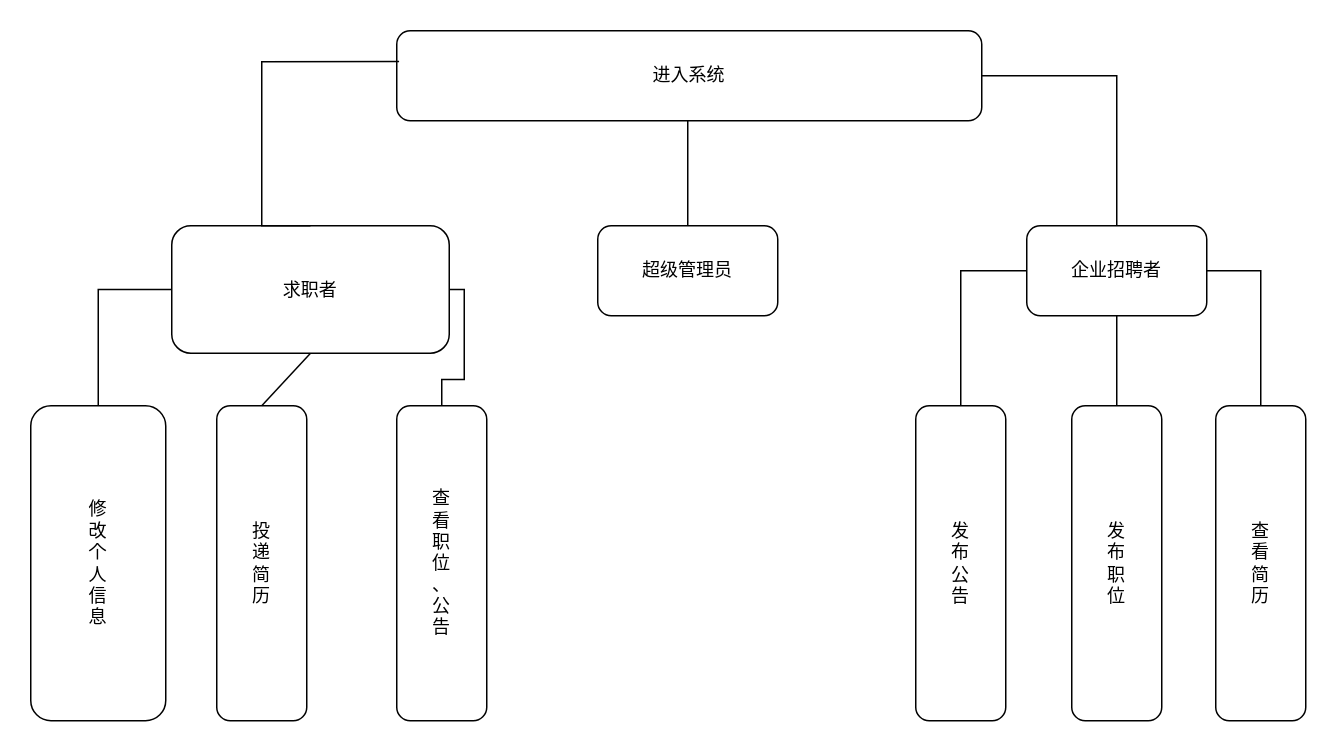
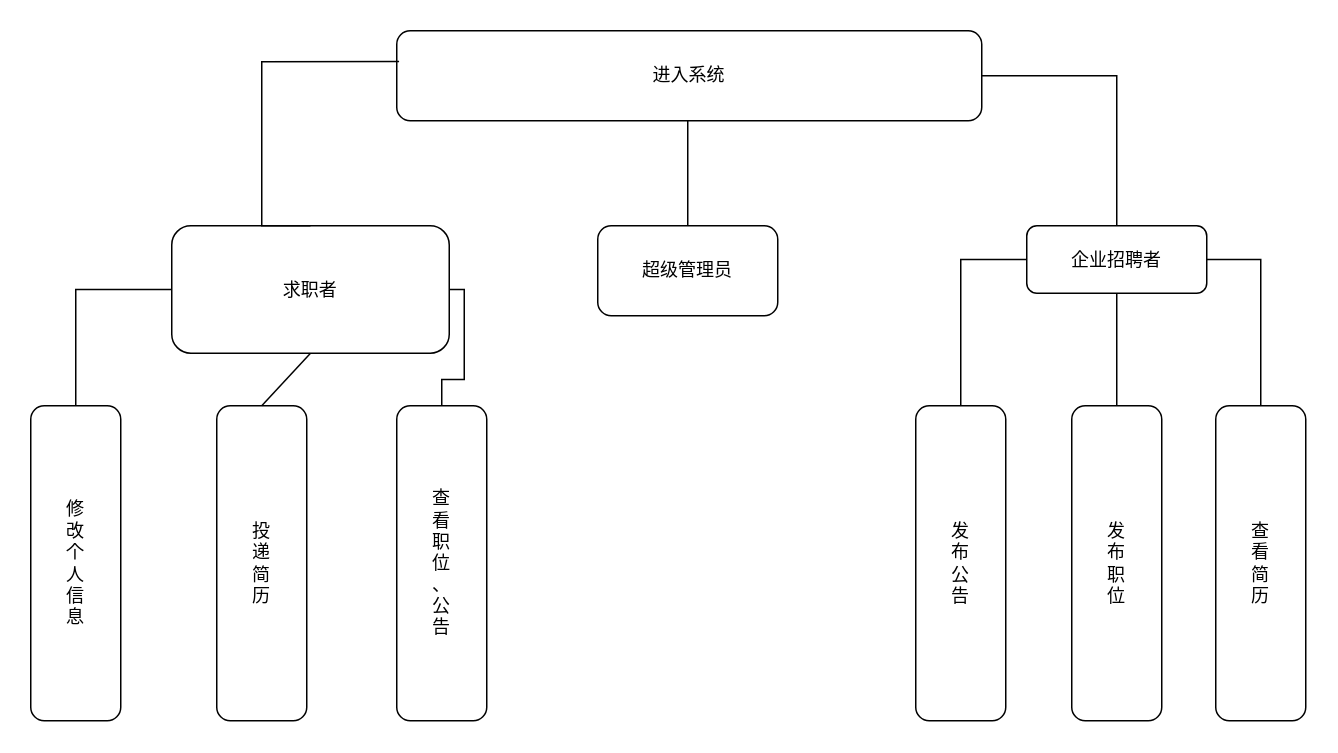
(1117, 271) -> (1117, 260)
(98, 563) -> (76, 563)
